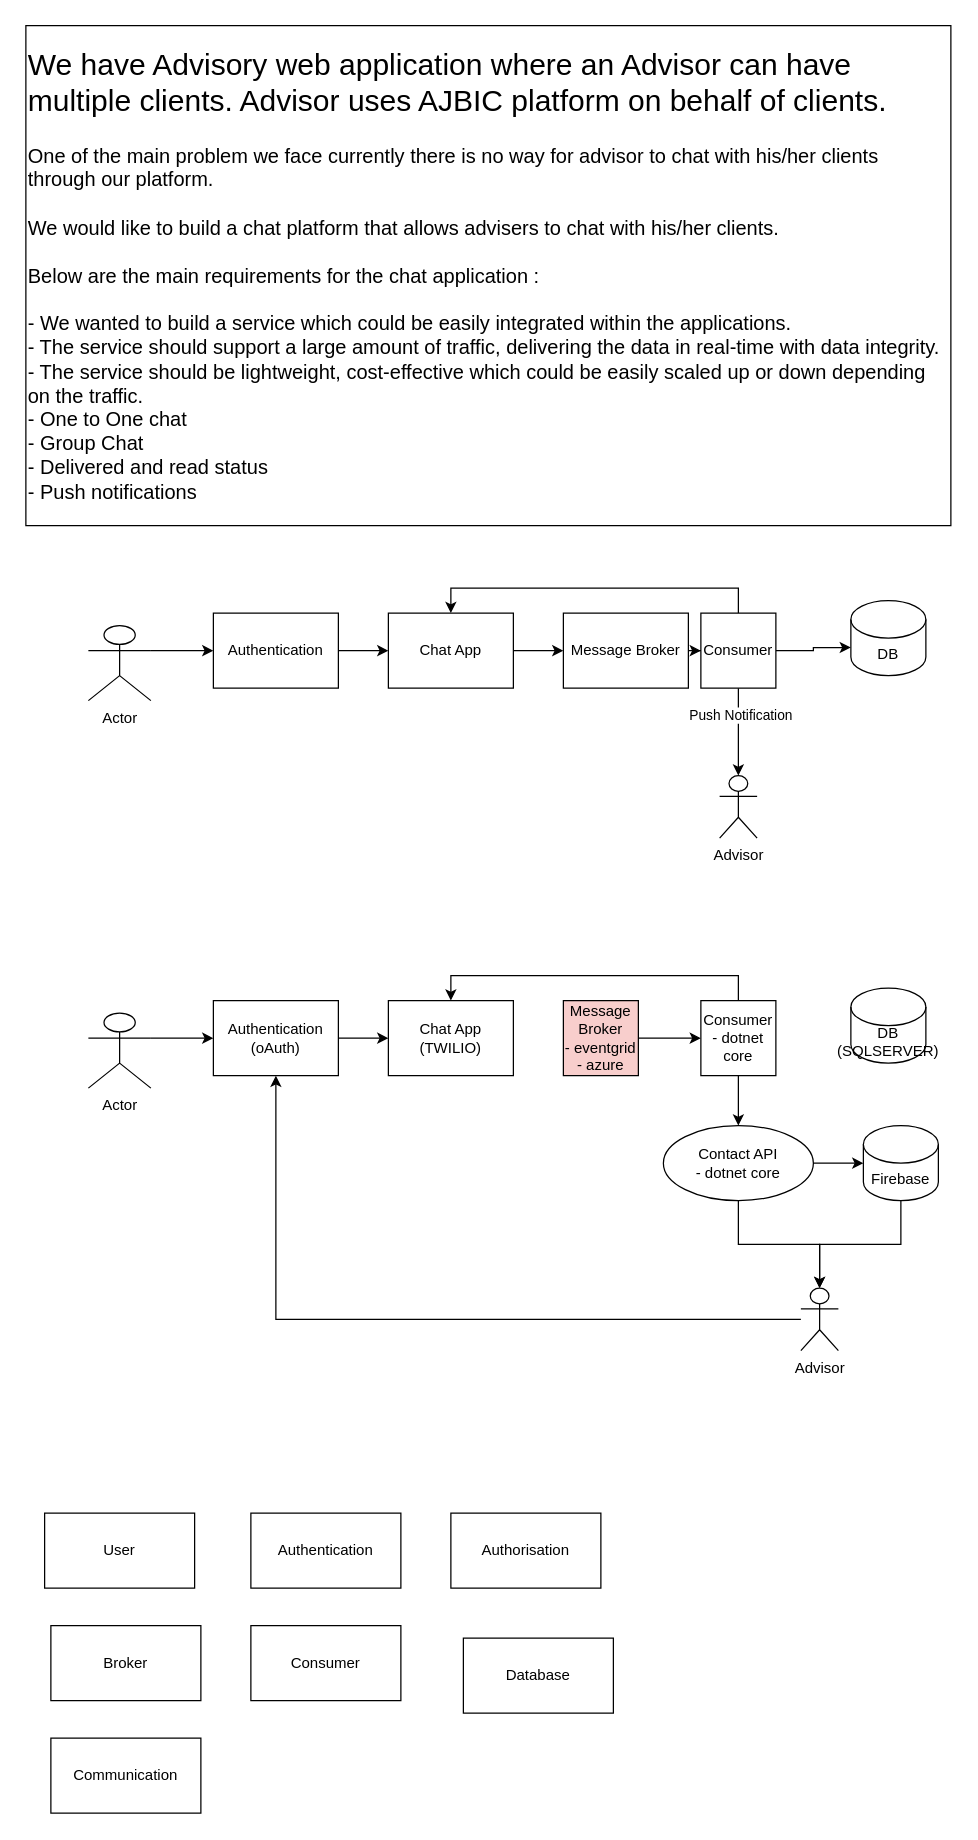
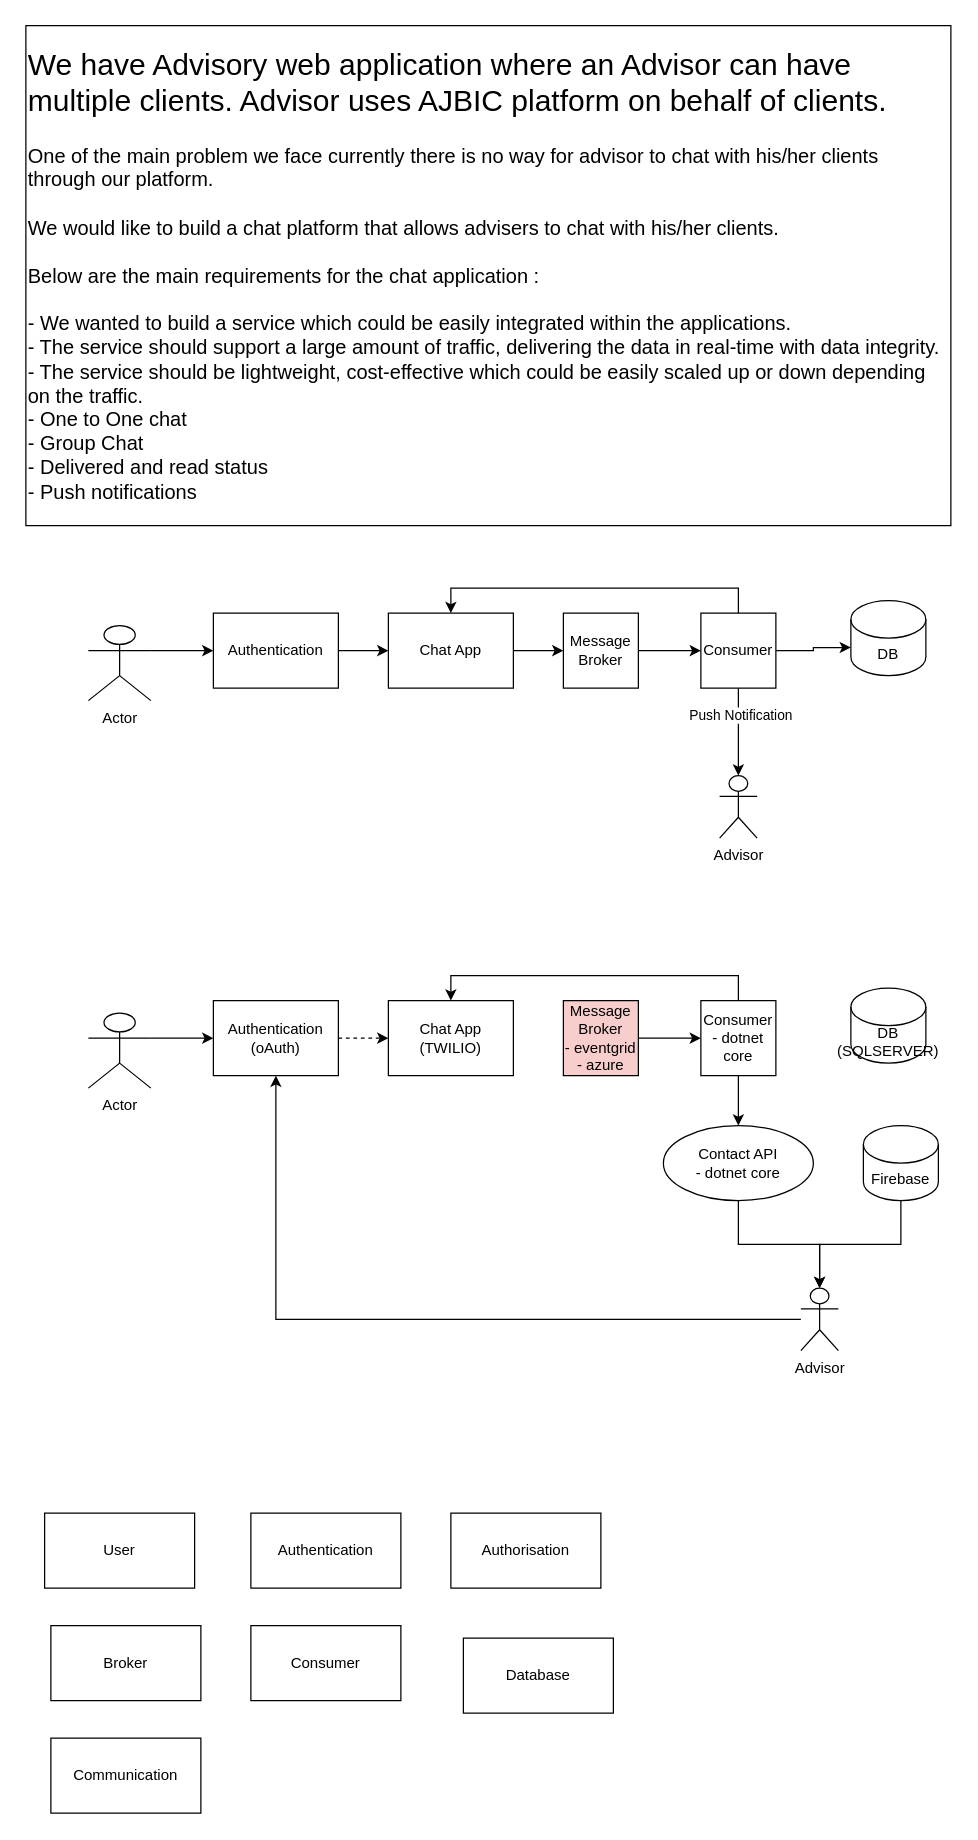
(626, 651) -> (601, 651)
(358, 1038) -> (358, 1038)
(834, 1163) -> none
